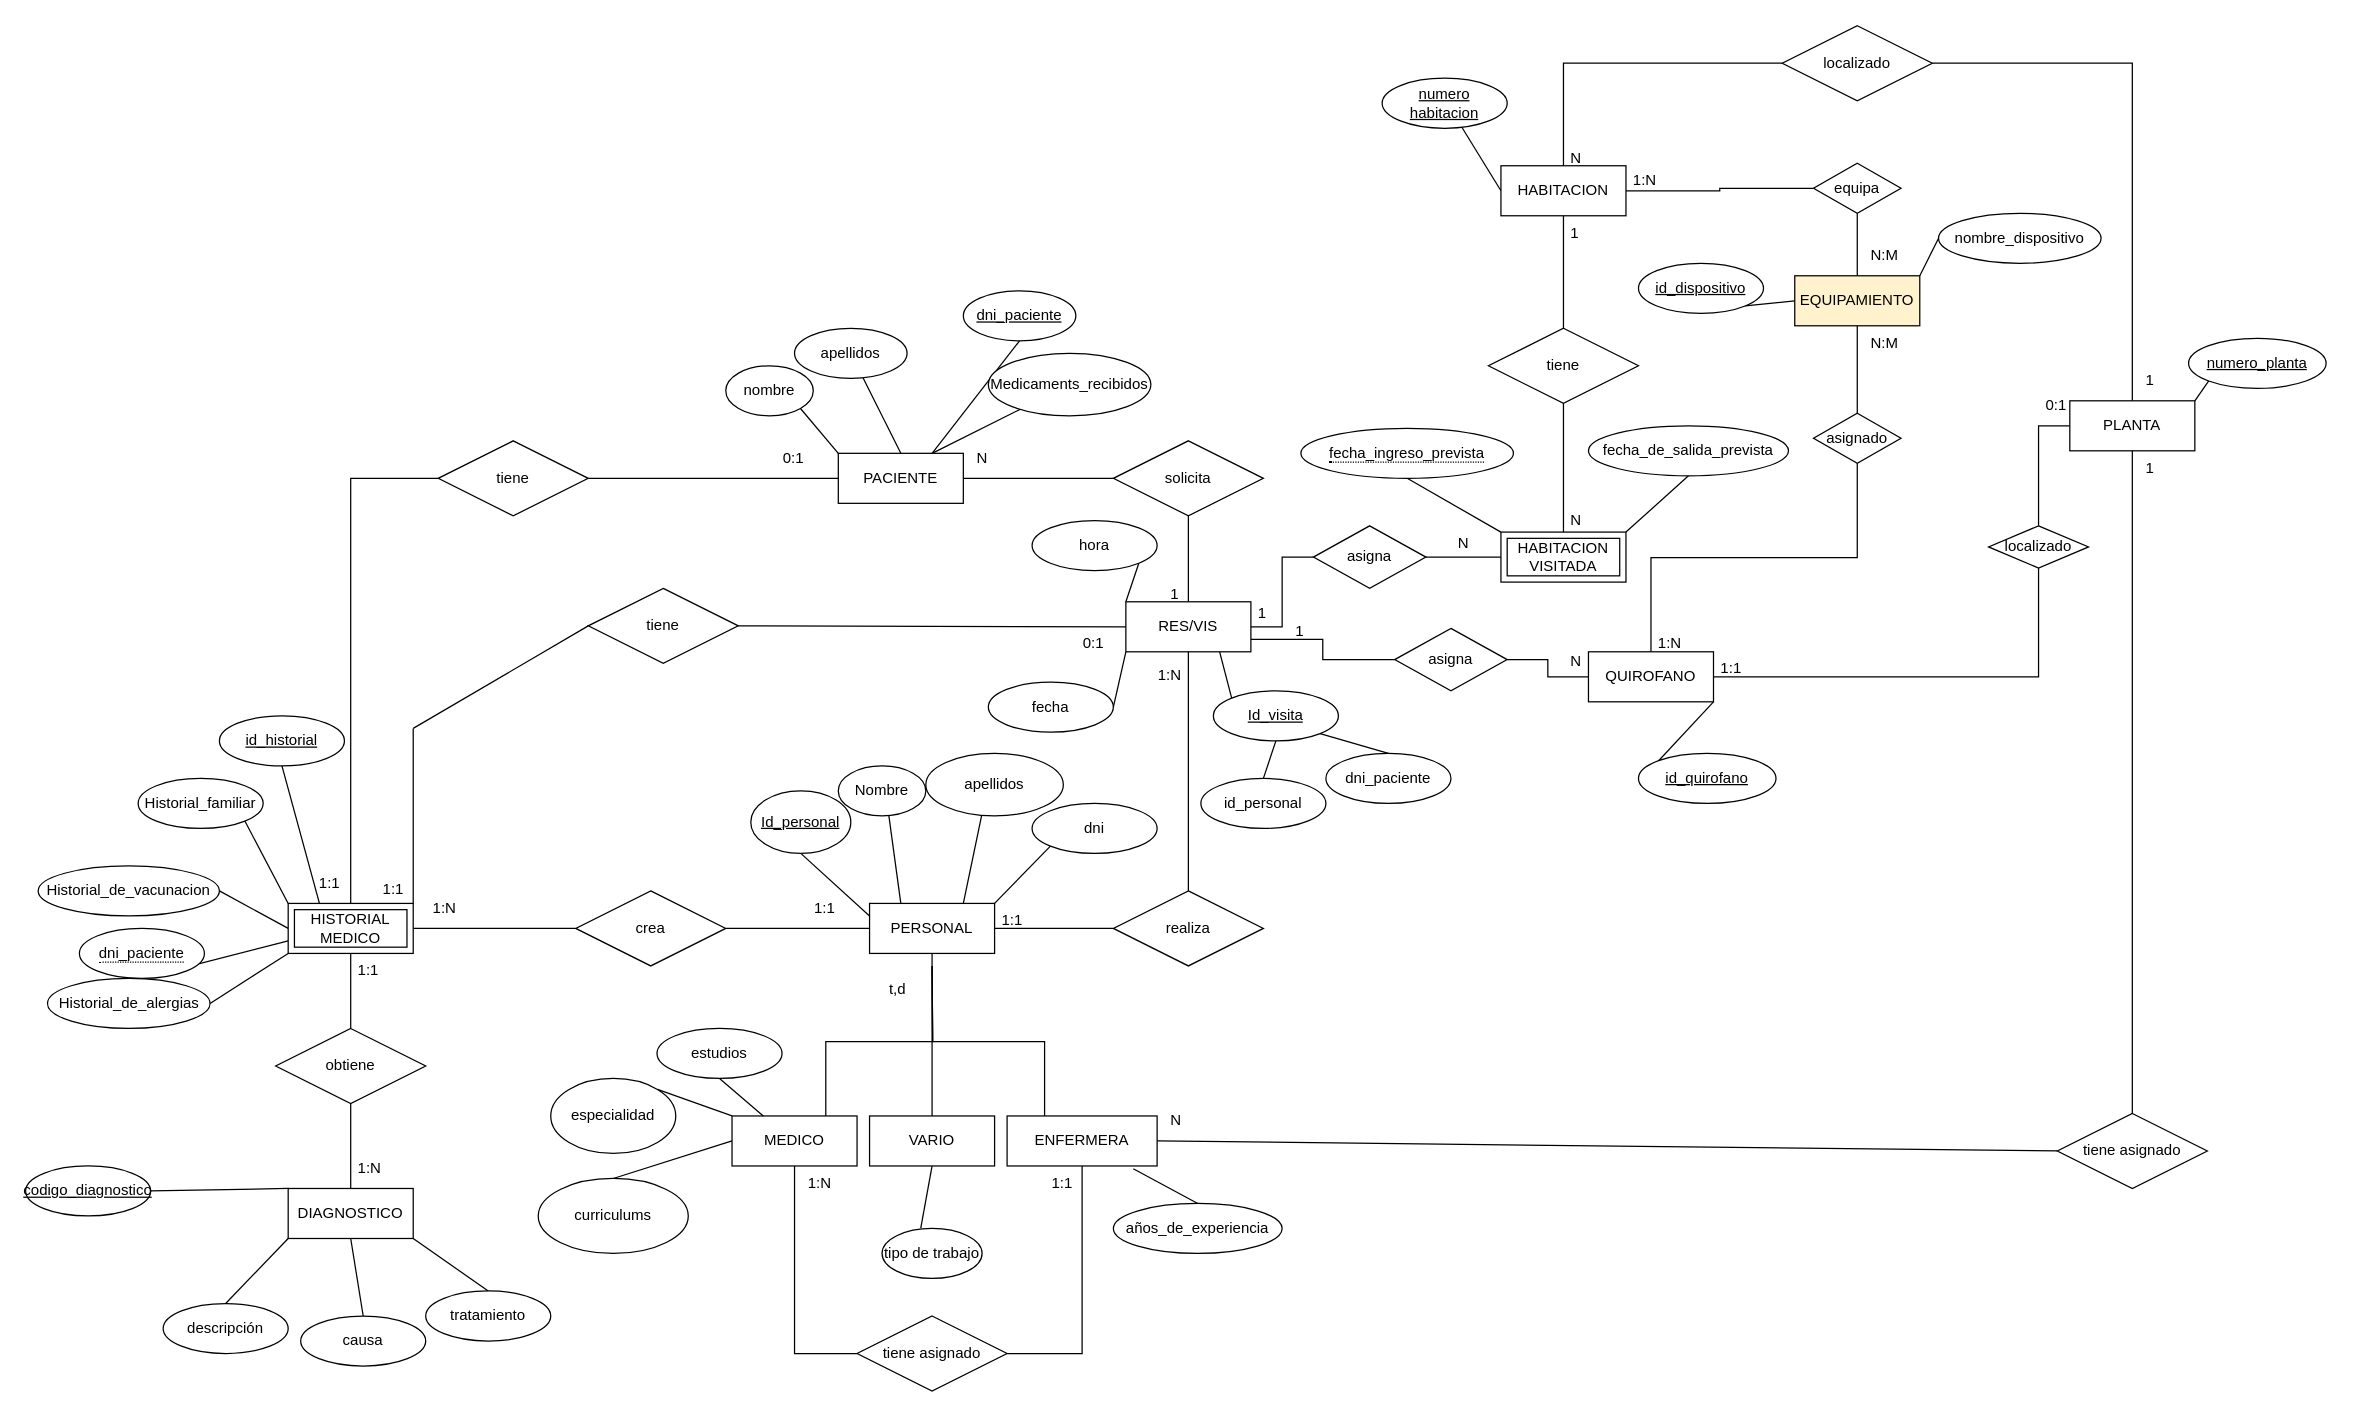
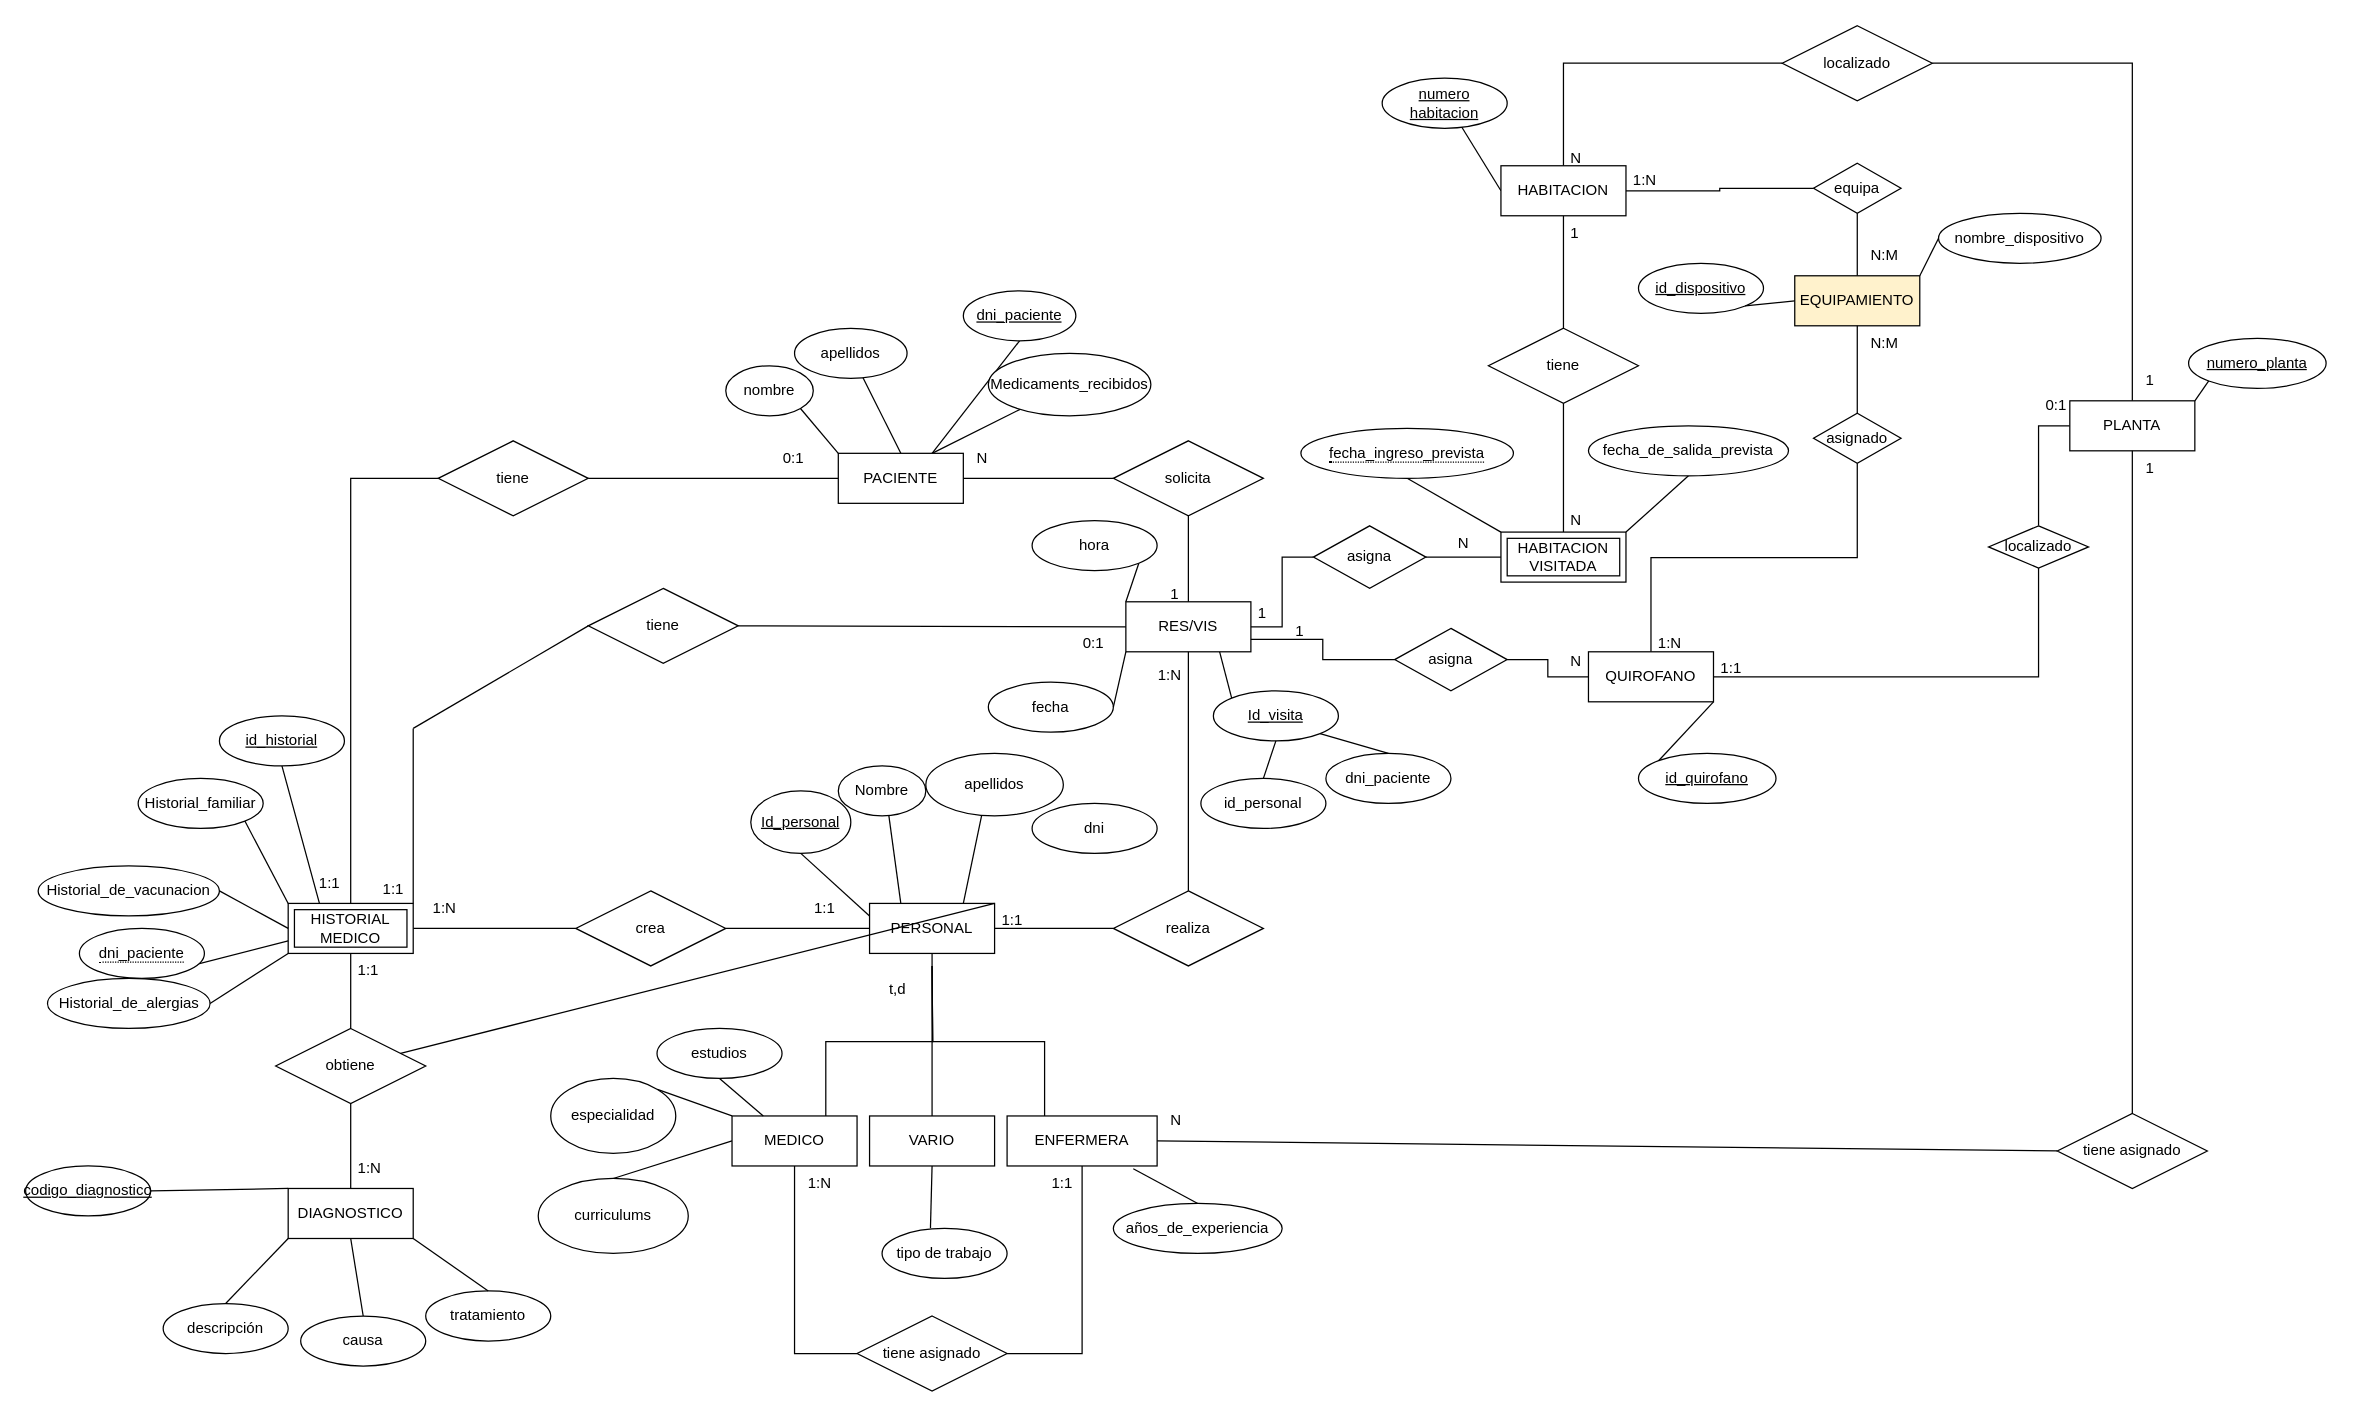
(1022, 875) -> (697, 978)
(932, 1253) -> (944, 1253)
